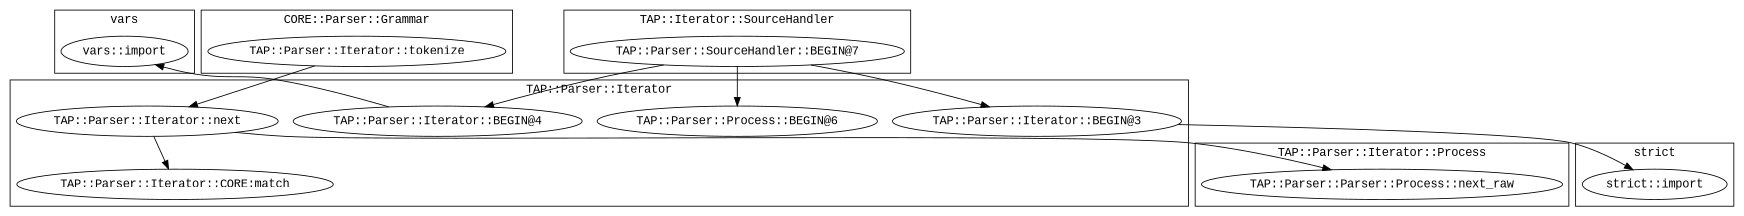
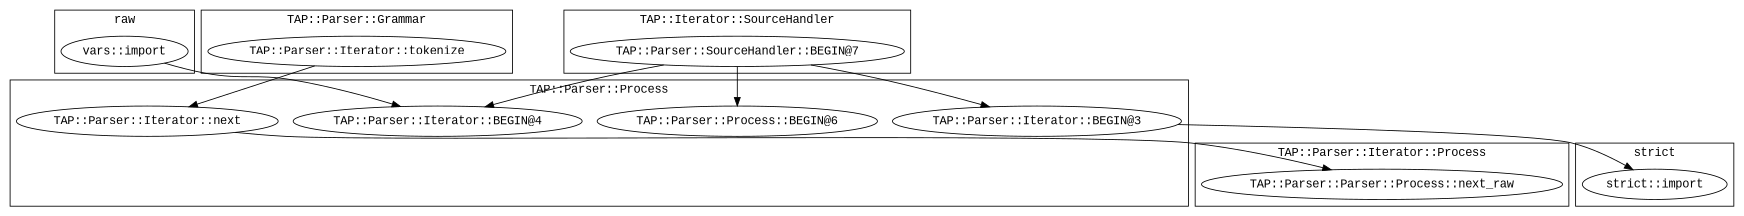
(125, 20) -> (125, 20)
(357, 20) -> (357, 20)
(305, 85) -> (319, 85)
(599, 90) -> (599, 90)
(175, 184) -> none
